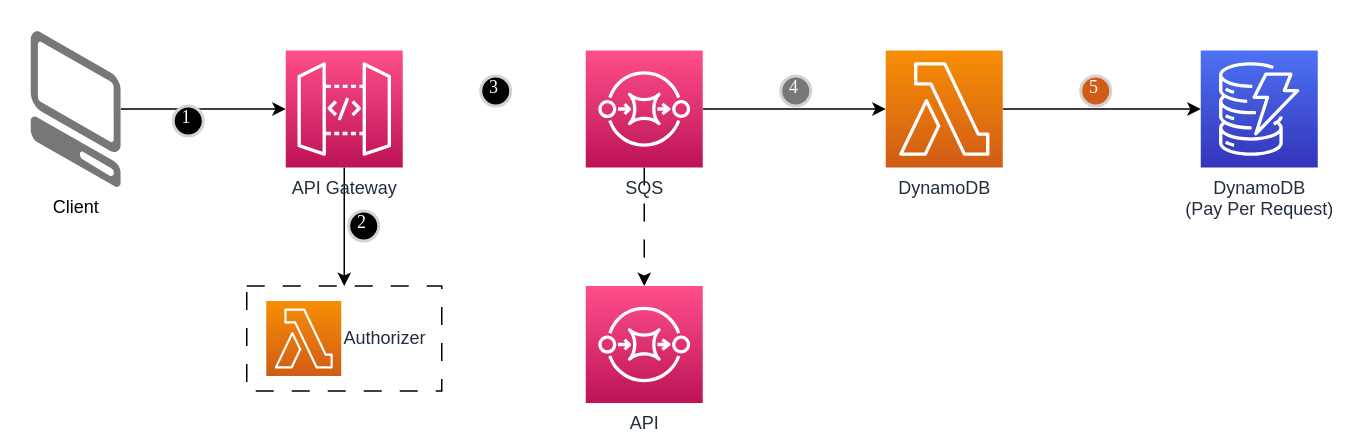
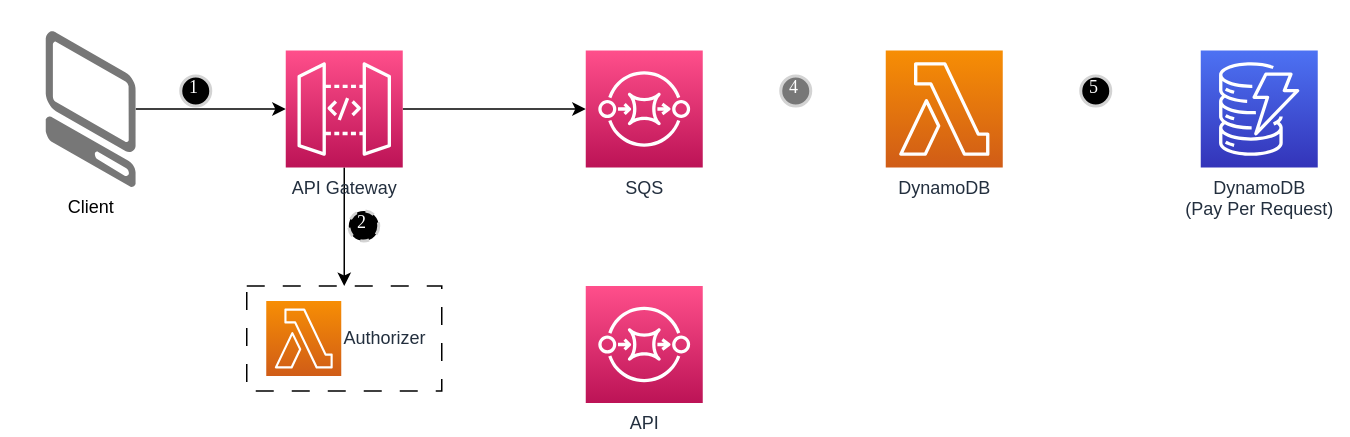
(496, 91) -> none
(1096, 91) -> (1096, 91)
(76, 109) -> (91, 109)
none -> (489, 109)
(789, 109) -> none
(1097, 109) -> none
(188, 121) -> (196, 91)
(644, 212) -> none
(364, 226) -> (364, 226)
